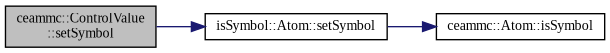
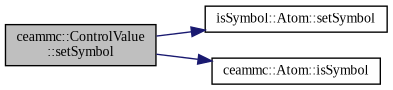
(405, 27) -> (177, 57)
